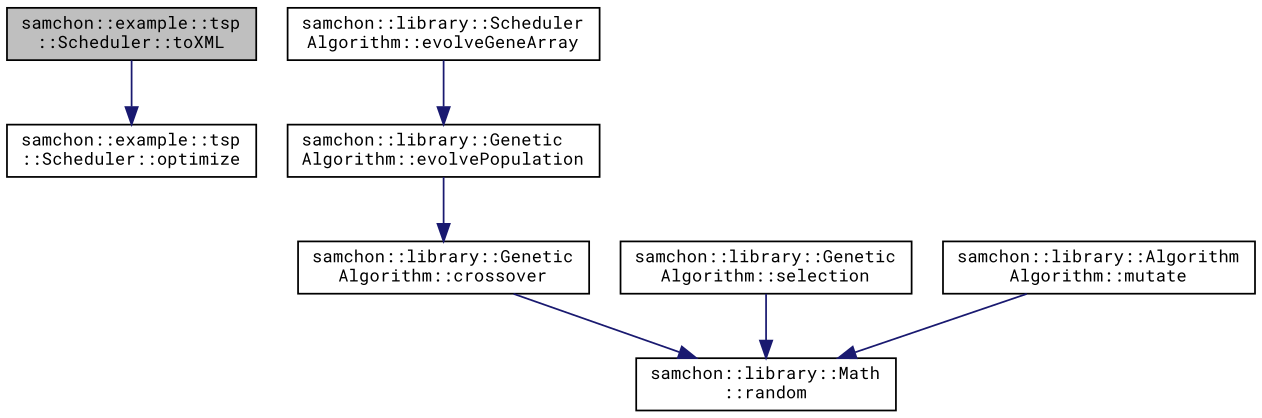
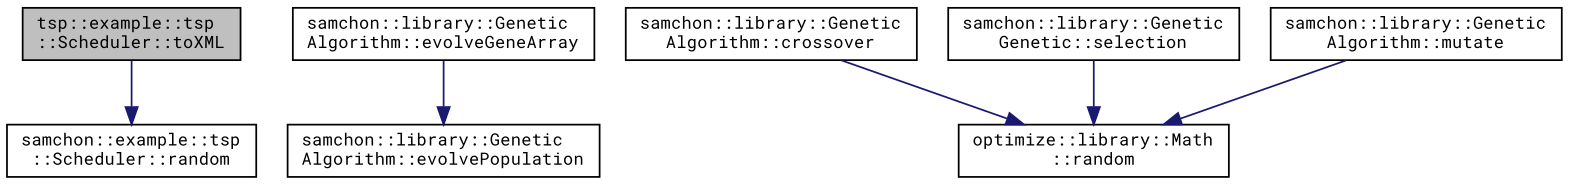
(132, 34) -> (132, 34)
(444, 34) -> (444, 34)
(132, 151) -> (132, 151)
(444, 200) -> none
(766, 268) -> (1094, 34)
(1099, 268) -> (1416, 34)
(766, 384) -> (1094, 151)
